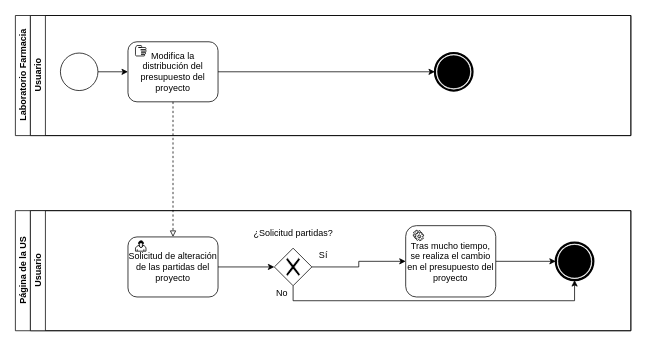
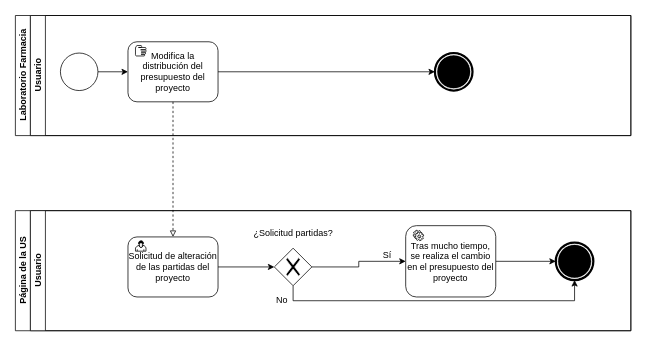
(323, 255) -> (387, 255)
(282, 293) -> (282, 300)
